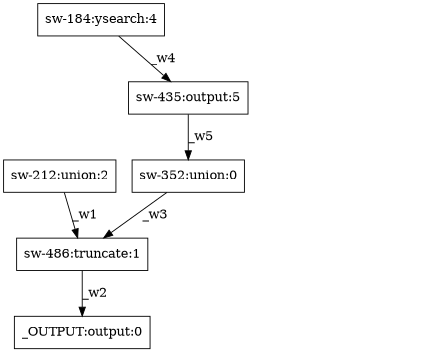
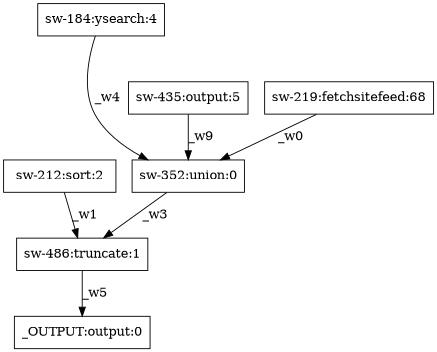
(141, 56) -> (91, 106)
none -> (349, 98)
(201, 137) -> (201, 137)
(60, 176) -> (60, 176)
(95, 293) -> (95, 293)
